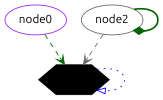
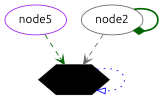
(36, 20) -> (36, 20)
